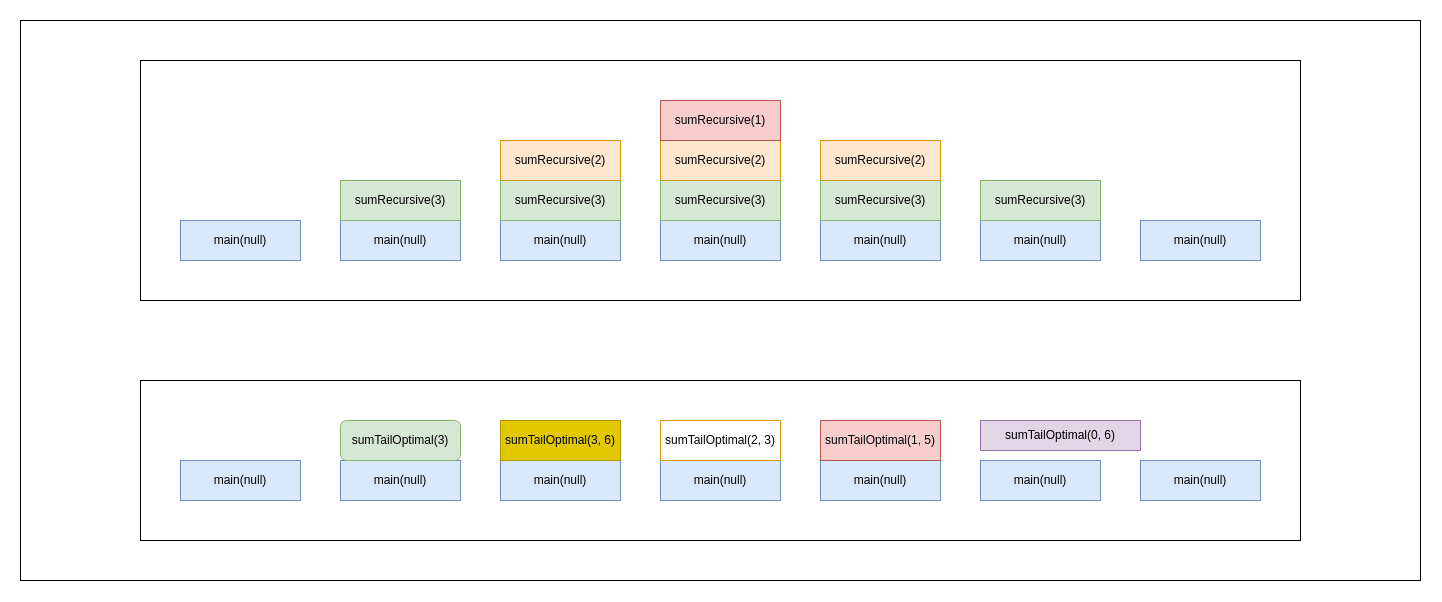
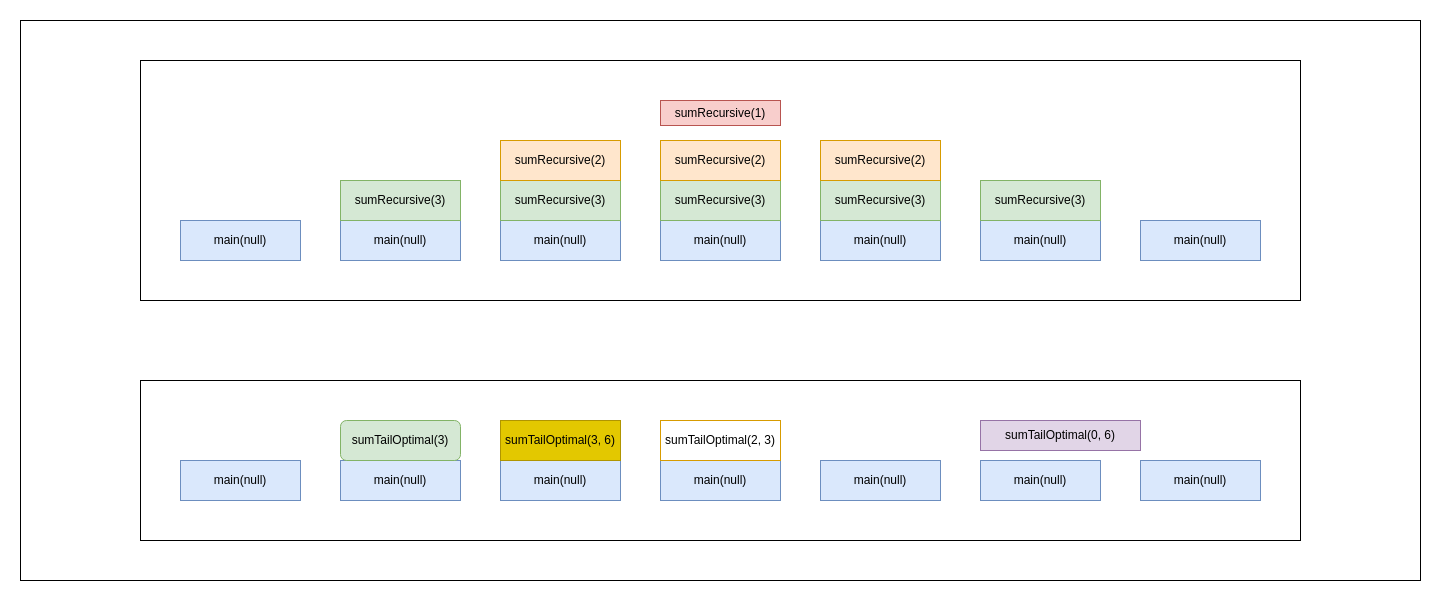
(721, 121) -> (721, 113)
(881, 441) -> none
